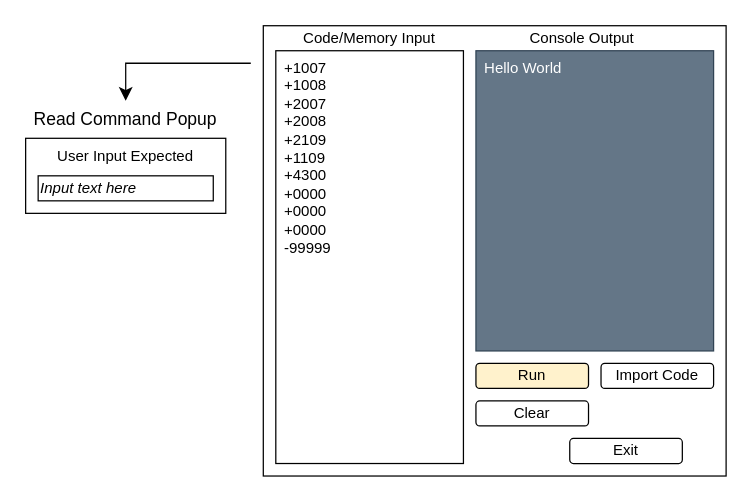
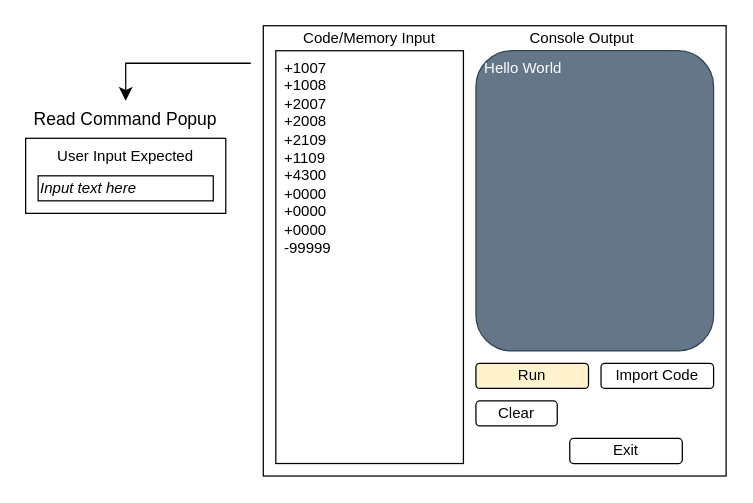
(594, 201) -> (594, 201)
(532, 413) -> (516, 413)
